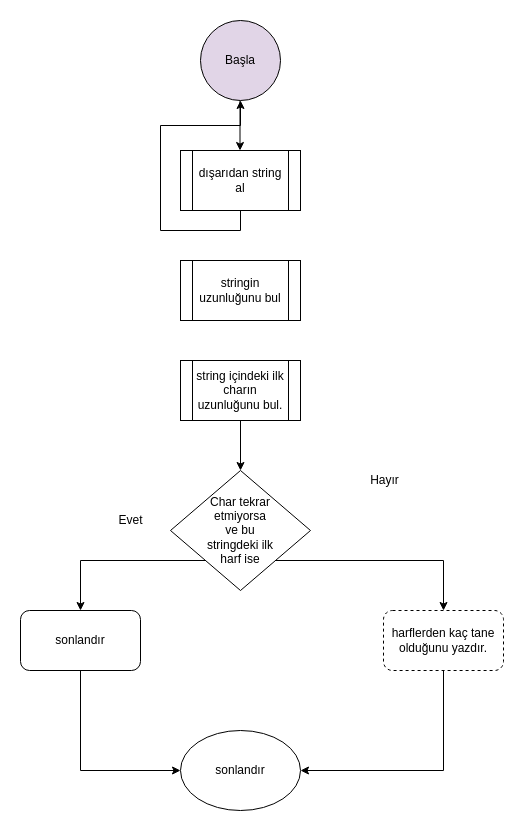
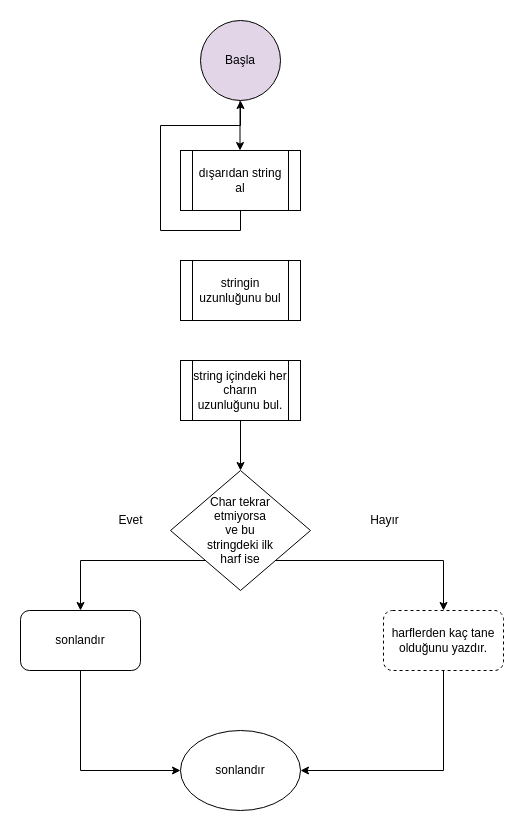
(241, 391) -> (241, 391)
(385, 481) -> (385, 521)
